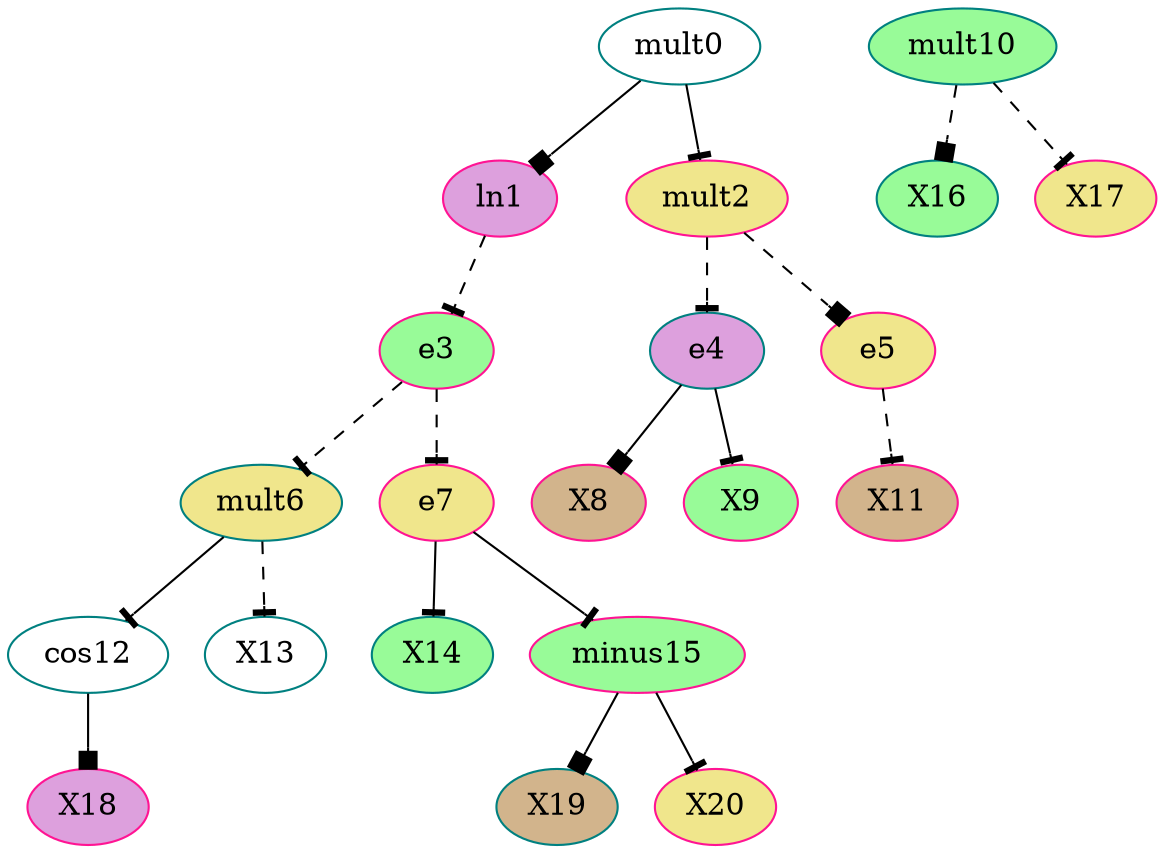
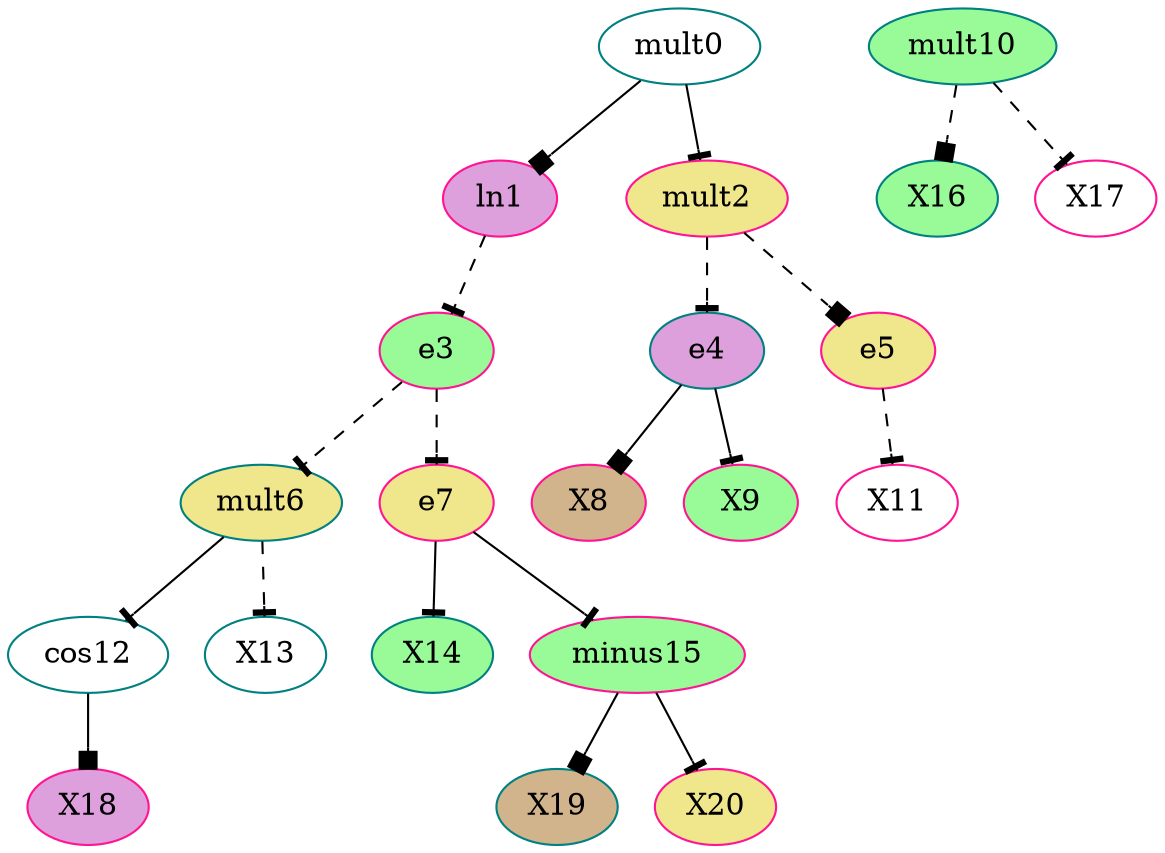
(1096, 199) -> (1096, 199)
(897, 503) -> (897, 503)
